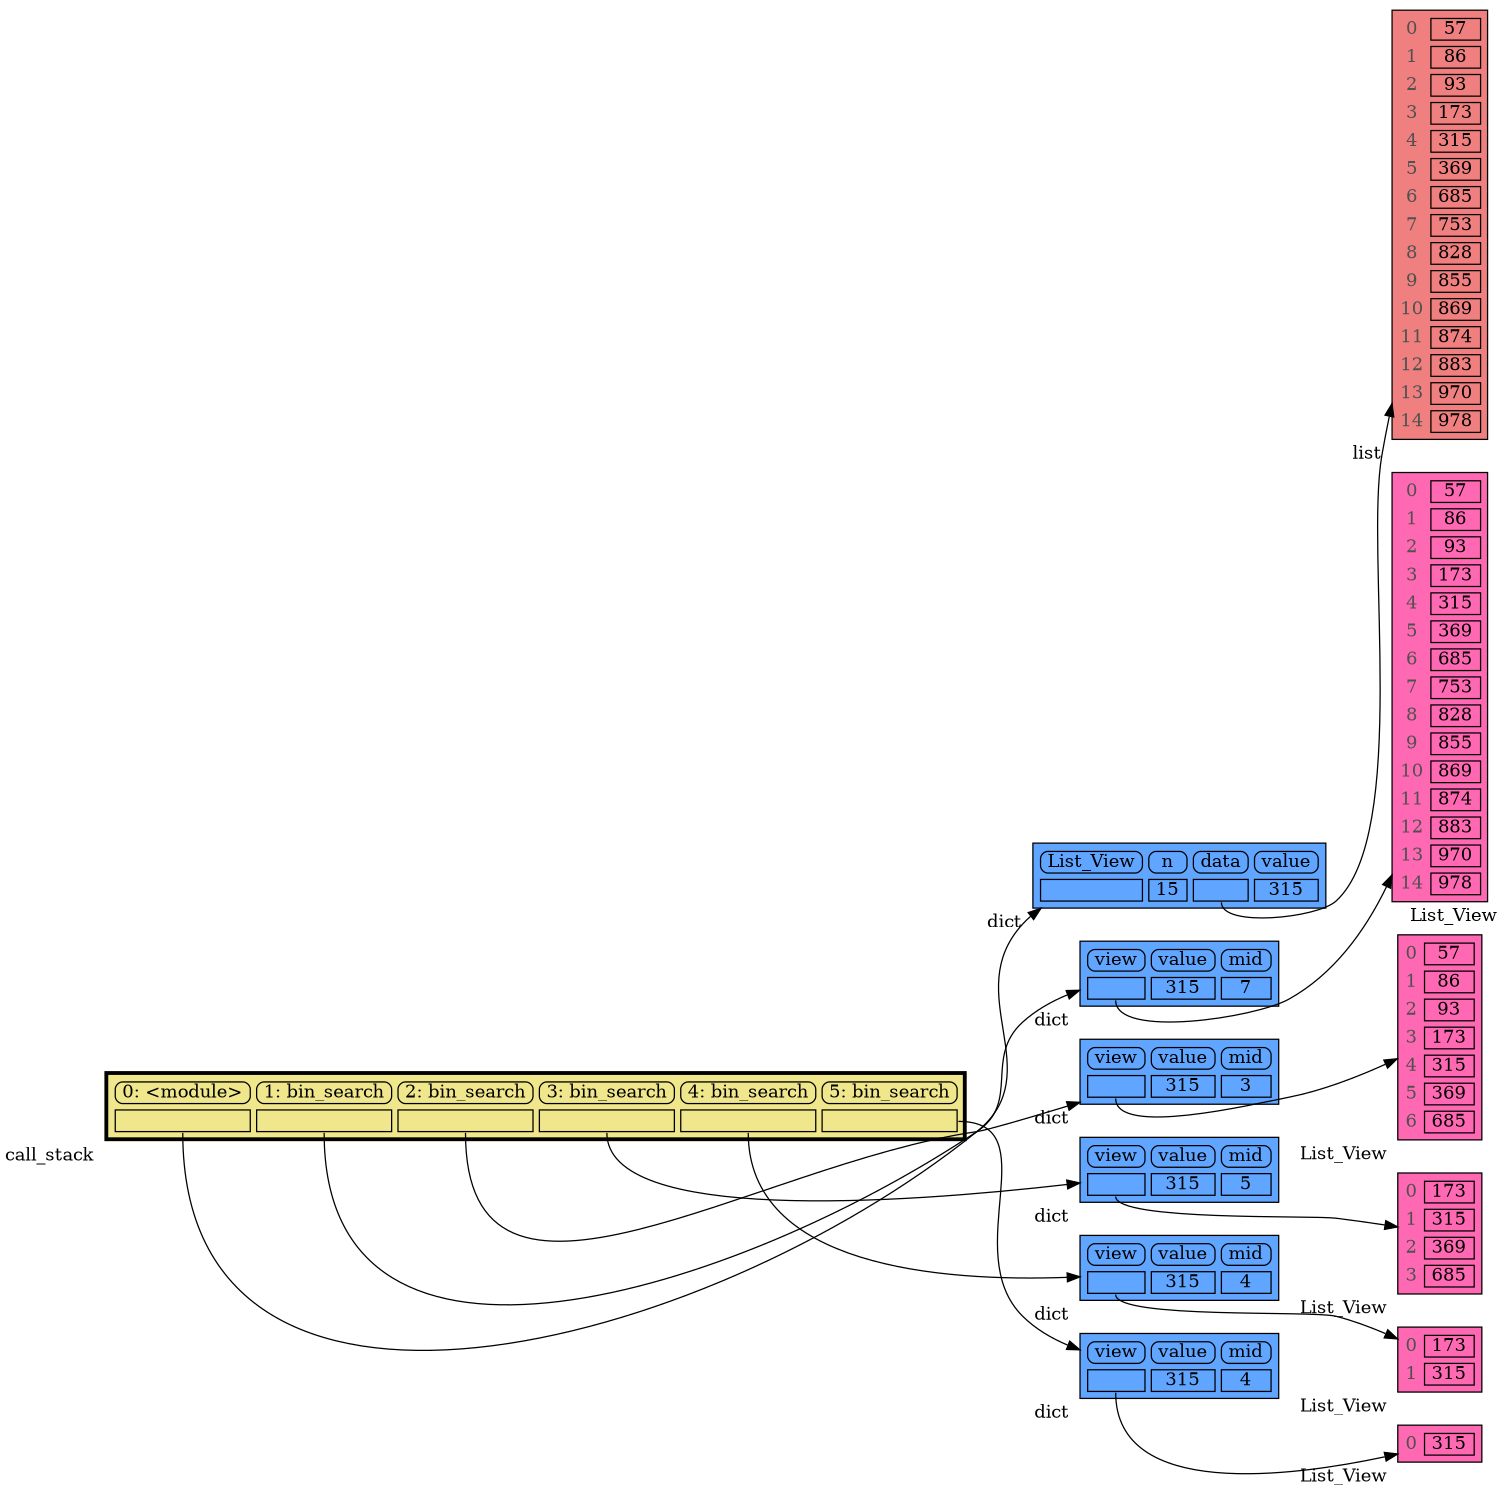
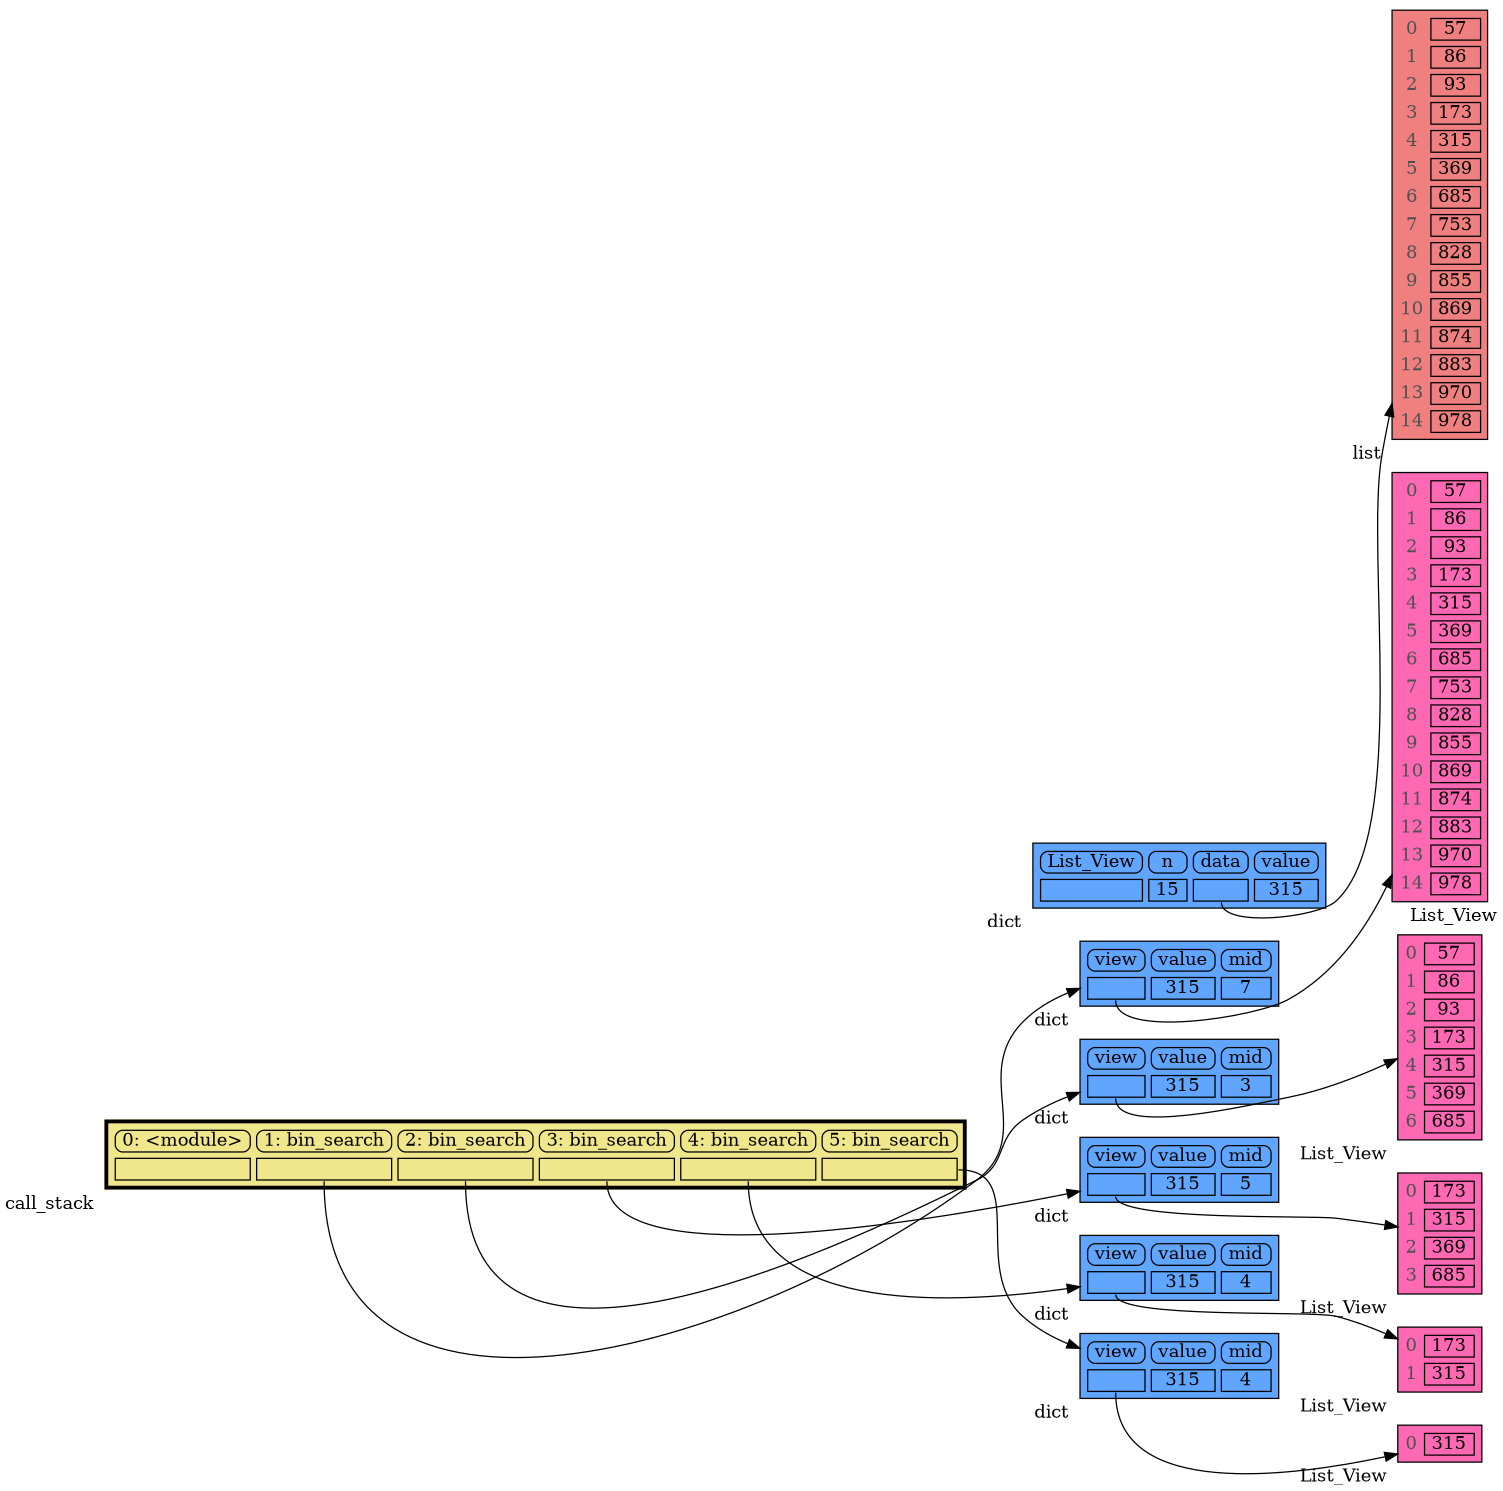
(654, 1305) -> none
